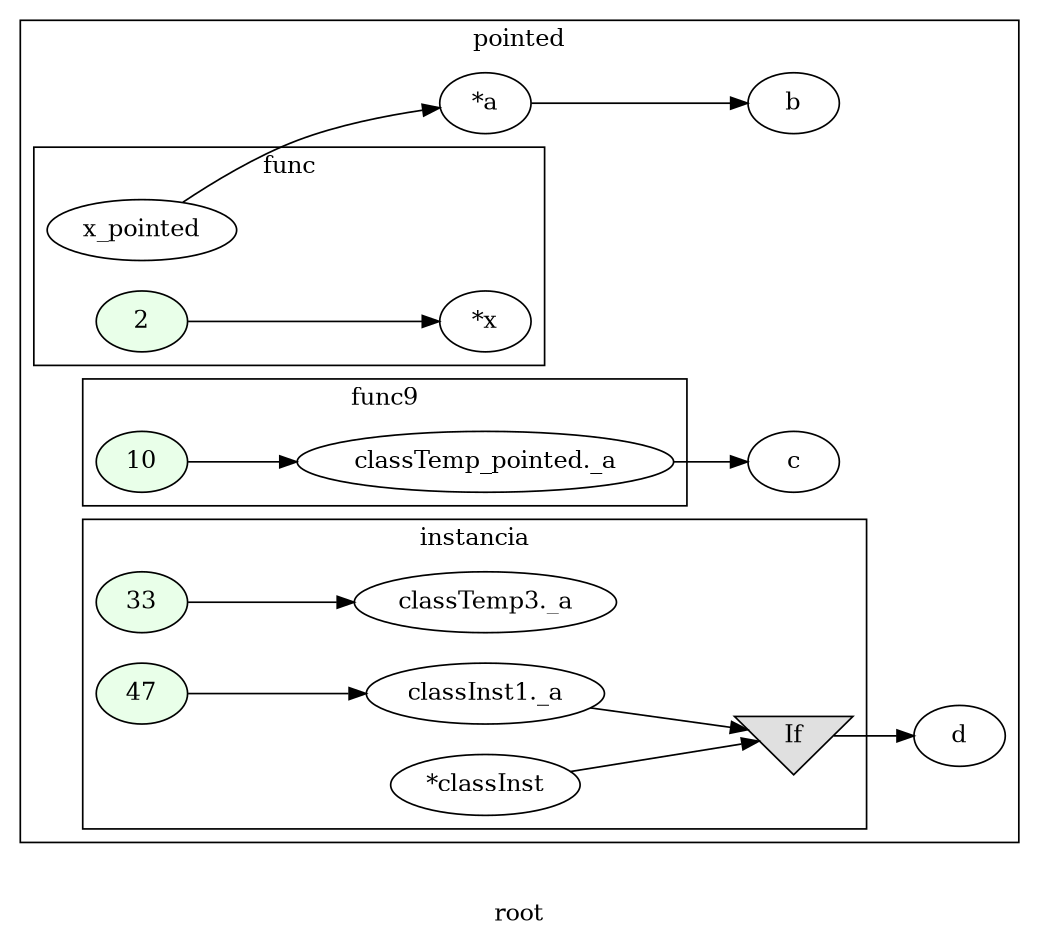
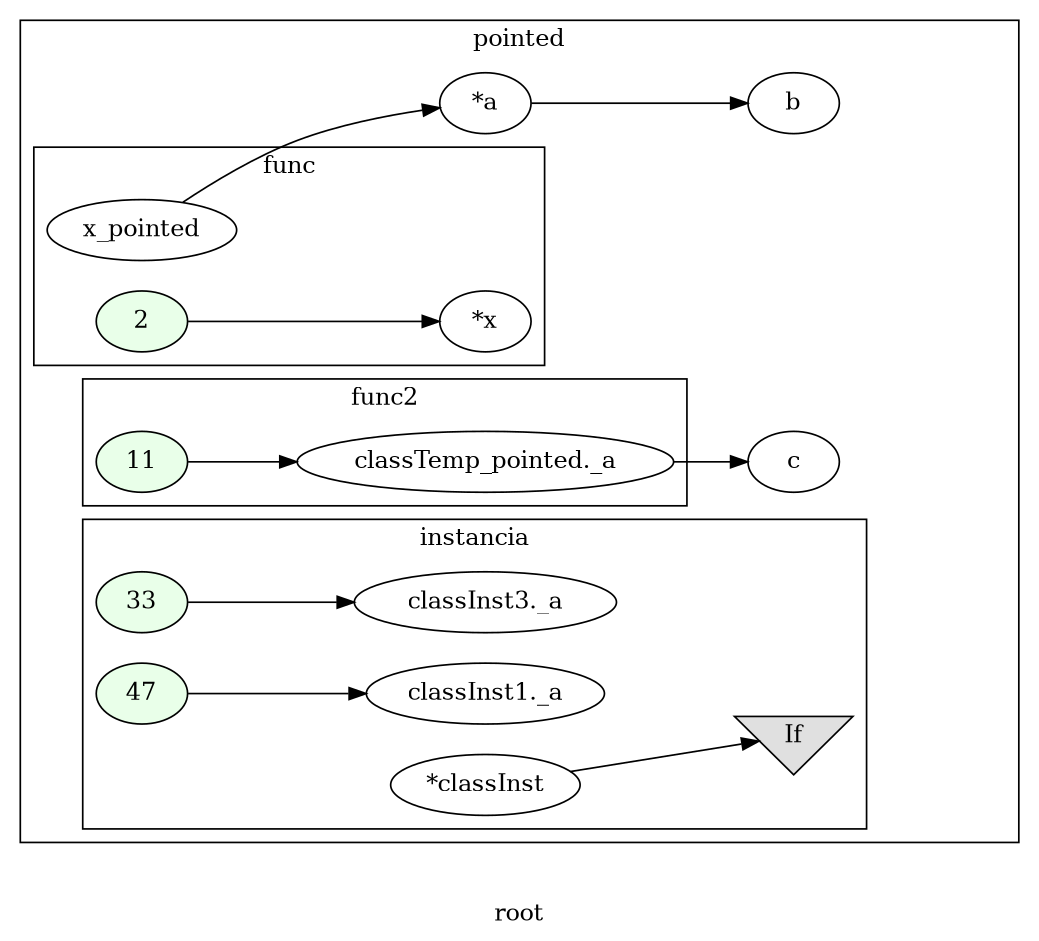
(385, 398) -> (385, 398)
(142, 462) -> (142, 462)
(485, 602) -> (485, 602)
(660, 718) -> none
(960, 736) -> none
